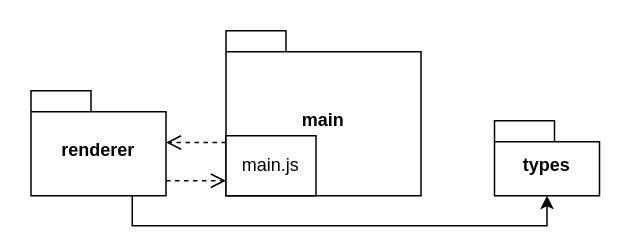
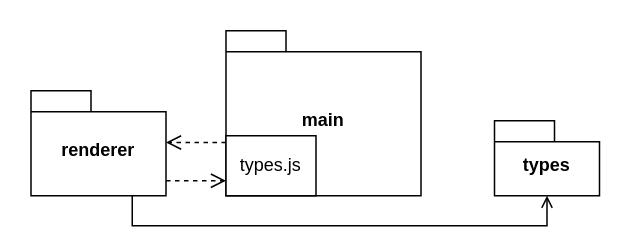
(271, 166) -> (271, 166)
(547, 207) -> (547, 204)
